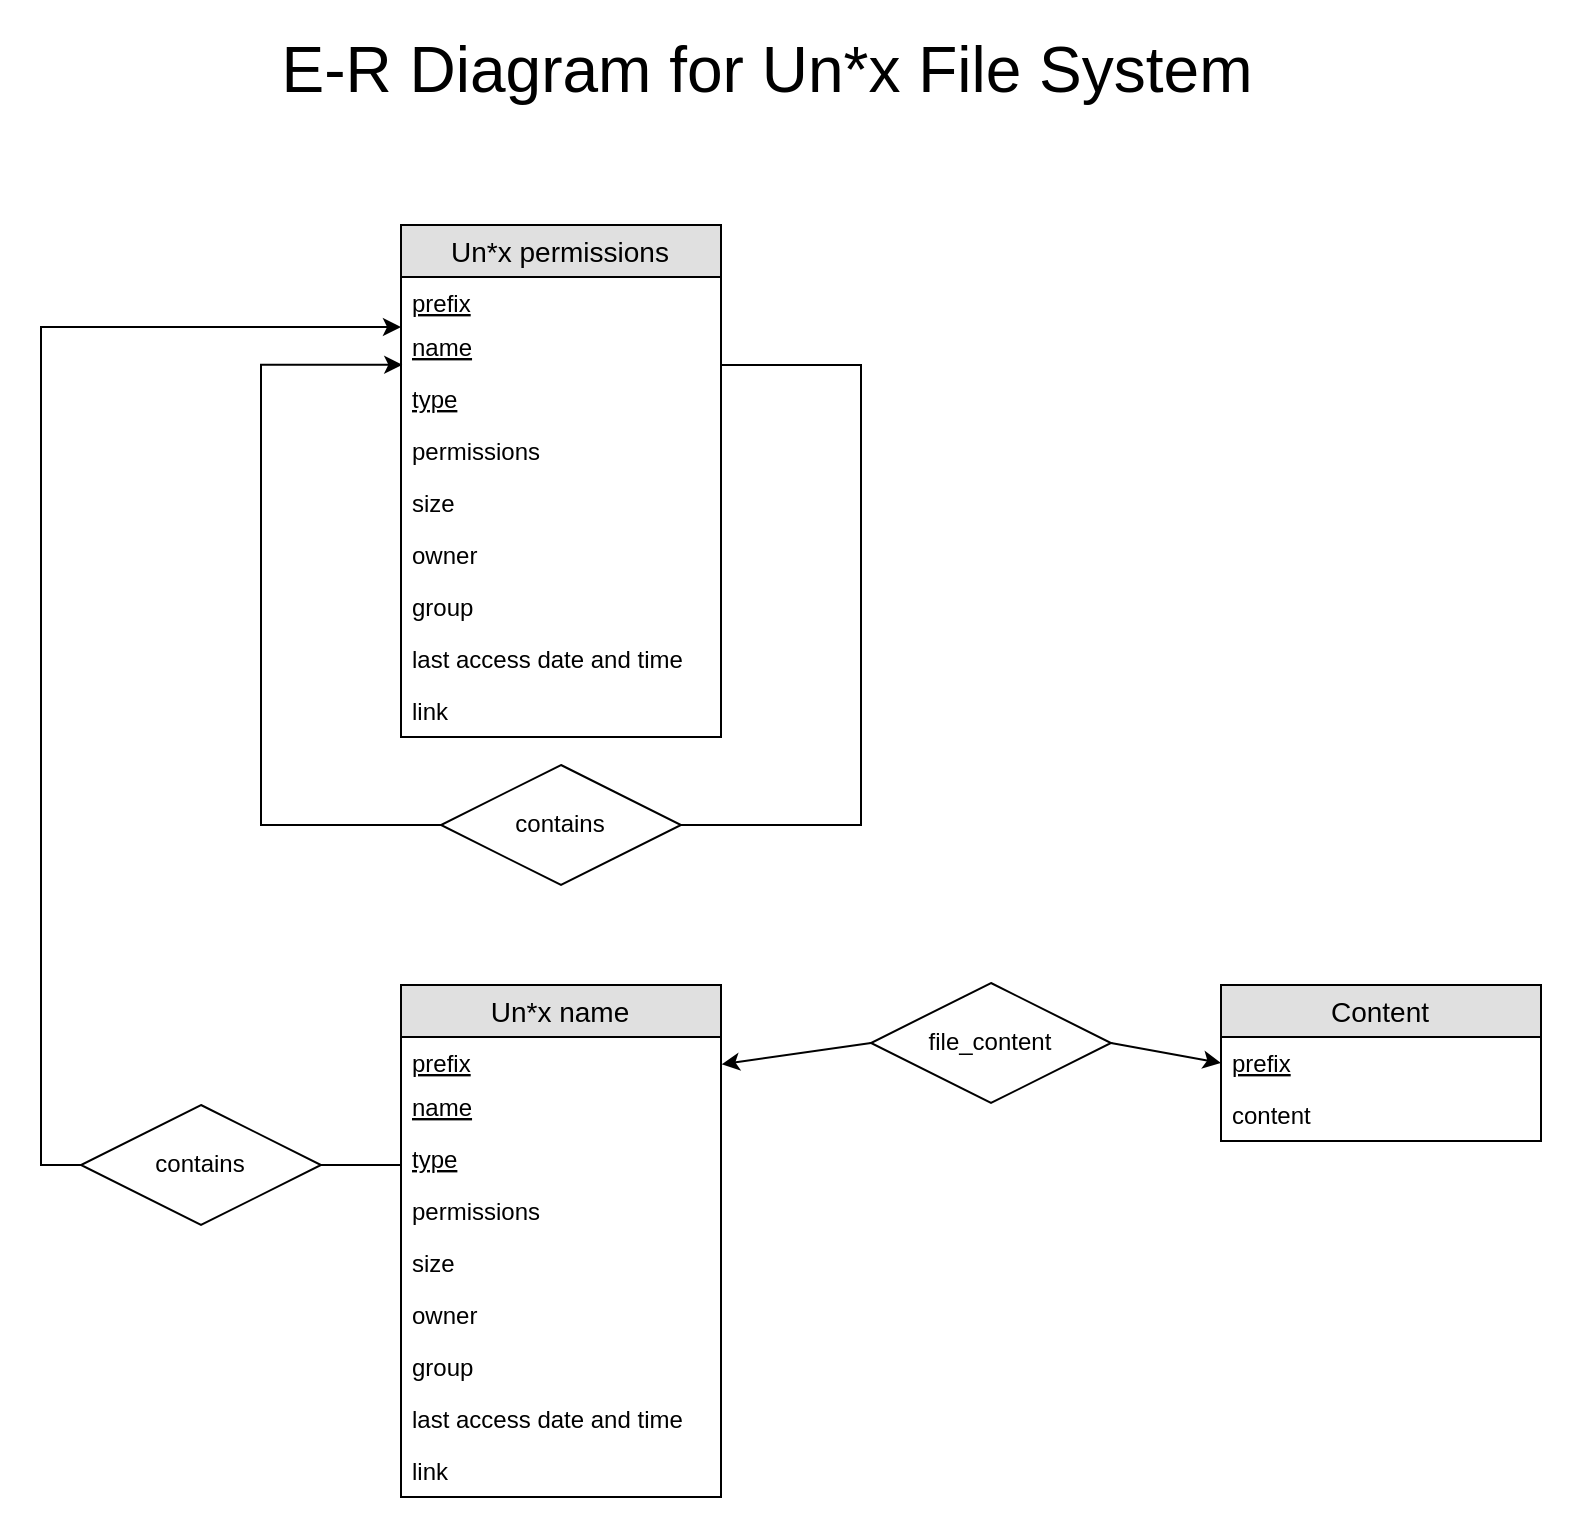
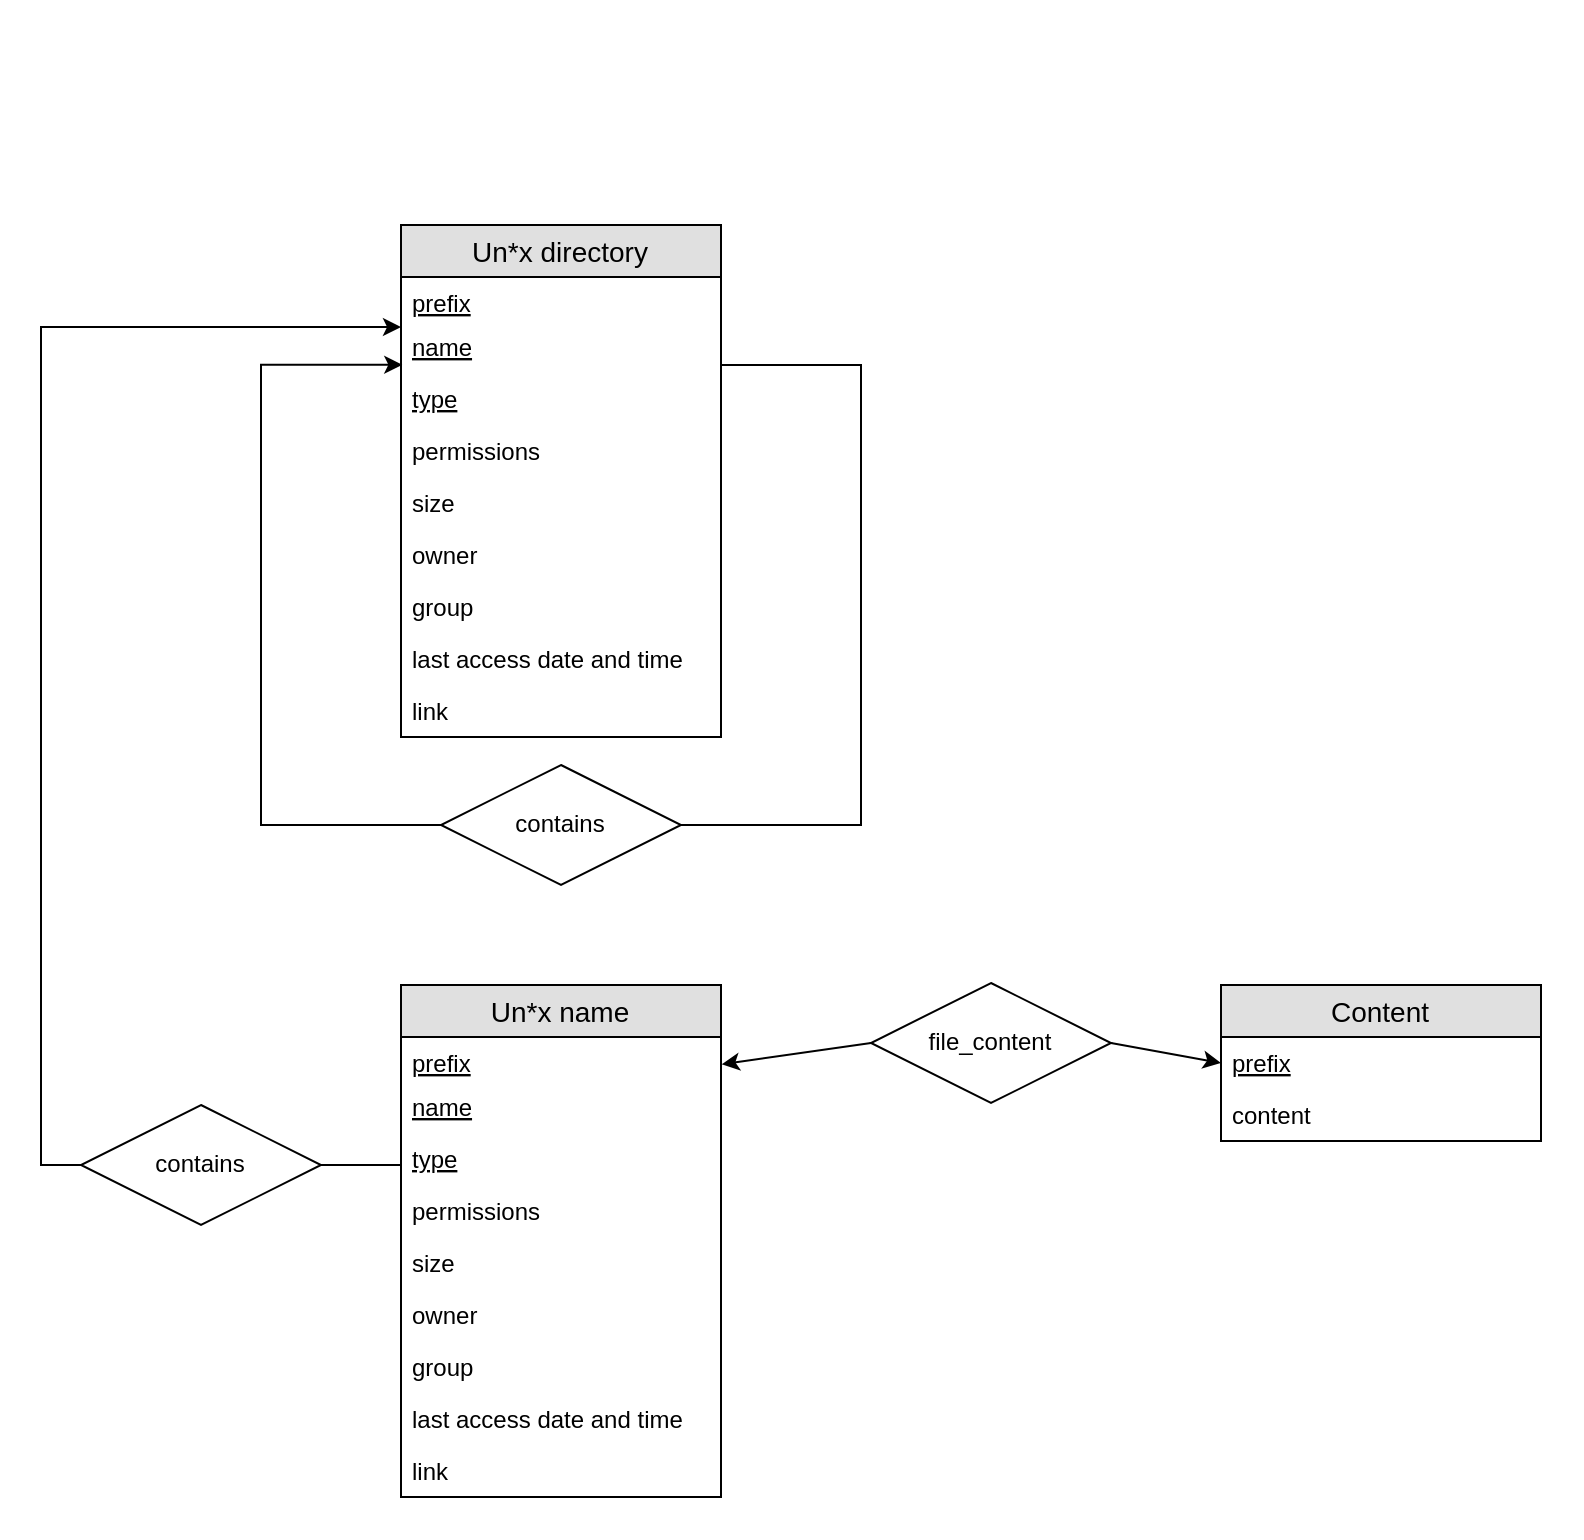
(767, 71) -> none
(560, 253) -> (560, 253)
